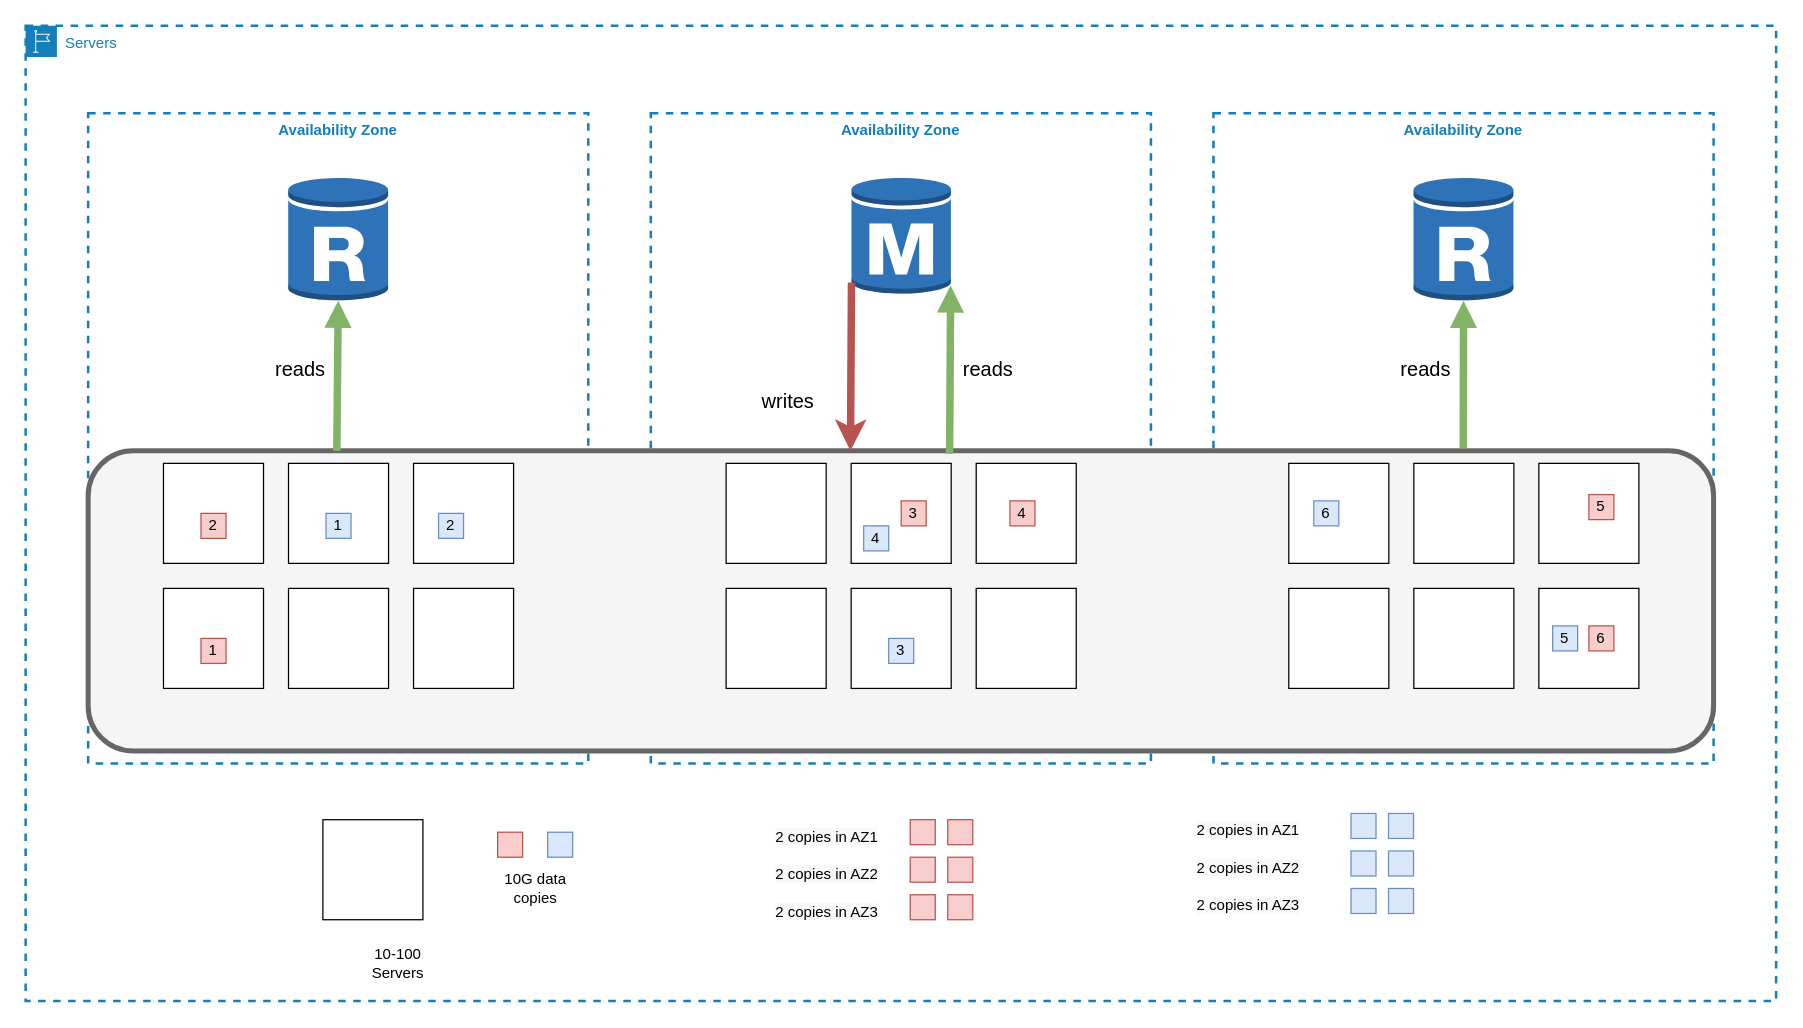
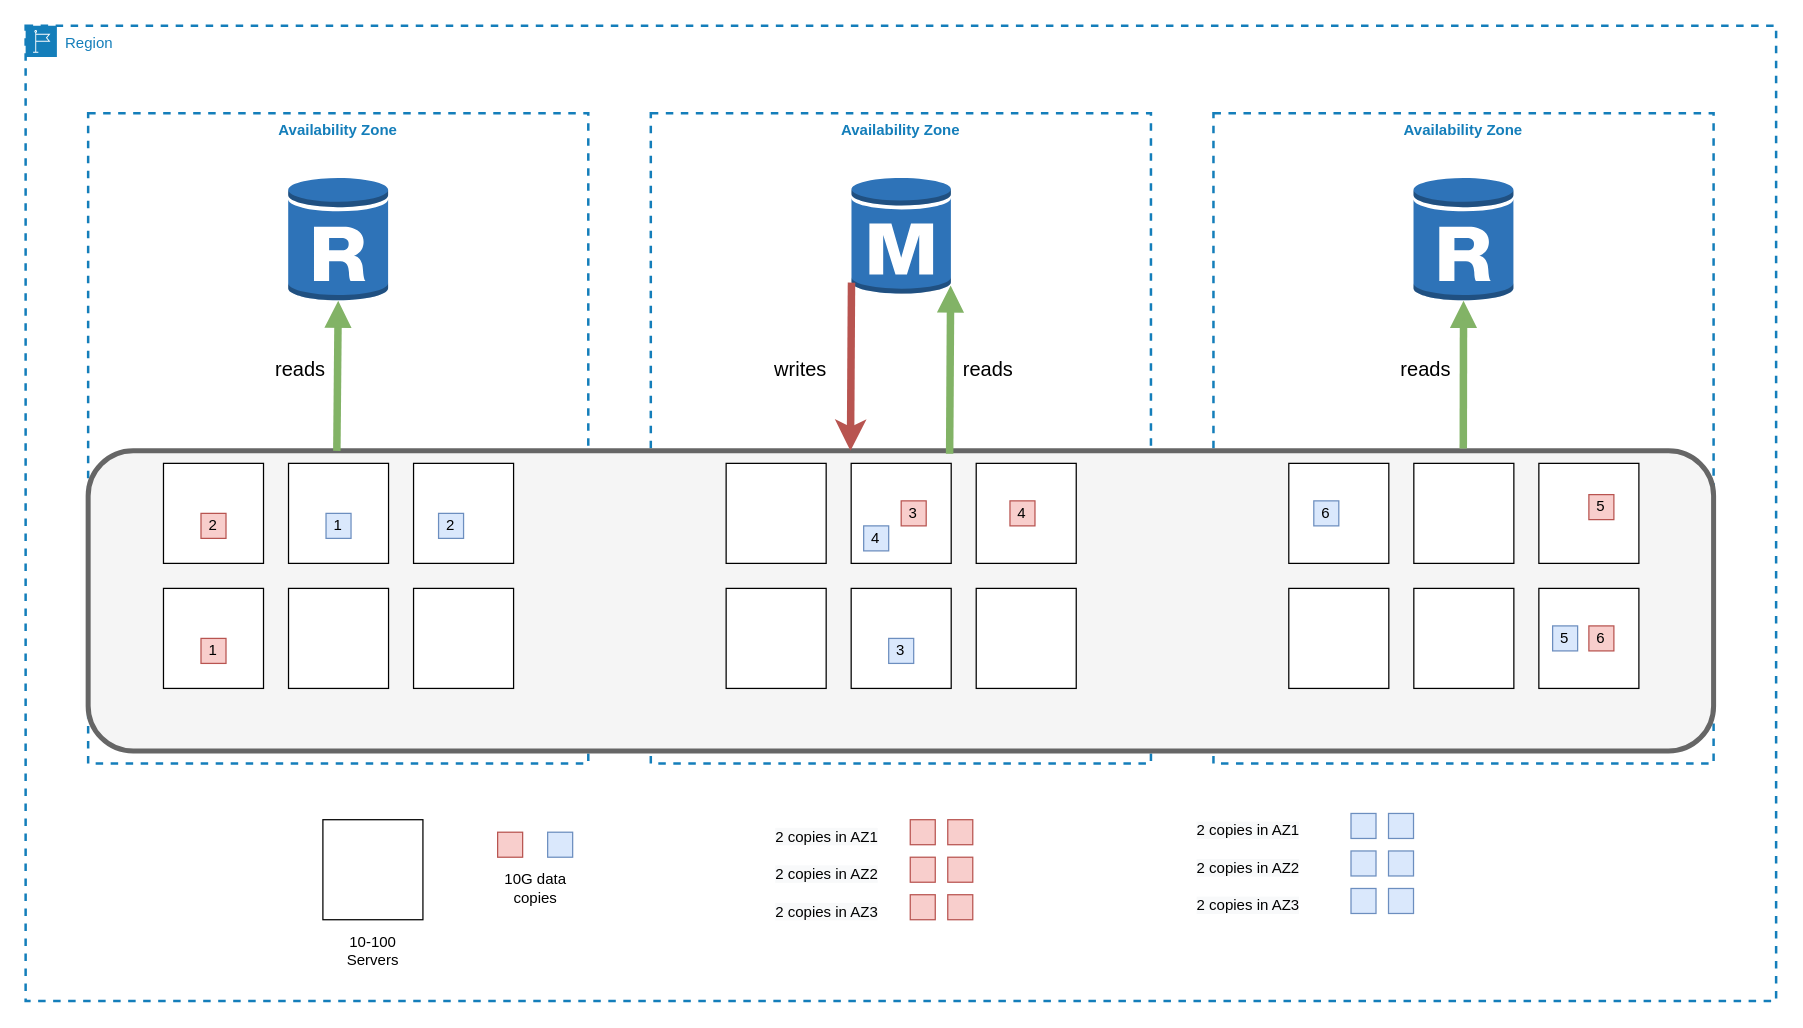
(95, 43) -> (89, 43)
(788, 401) -> (801, 369)
(398, 963) -> (373, 951)
